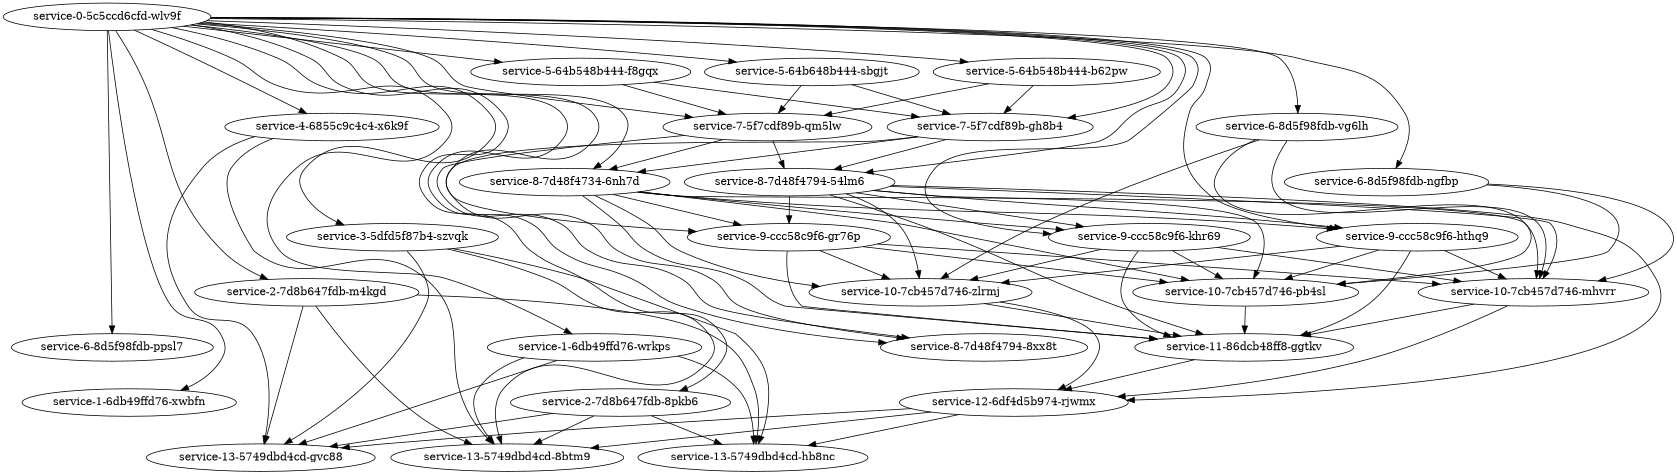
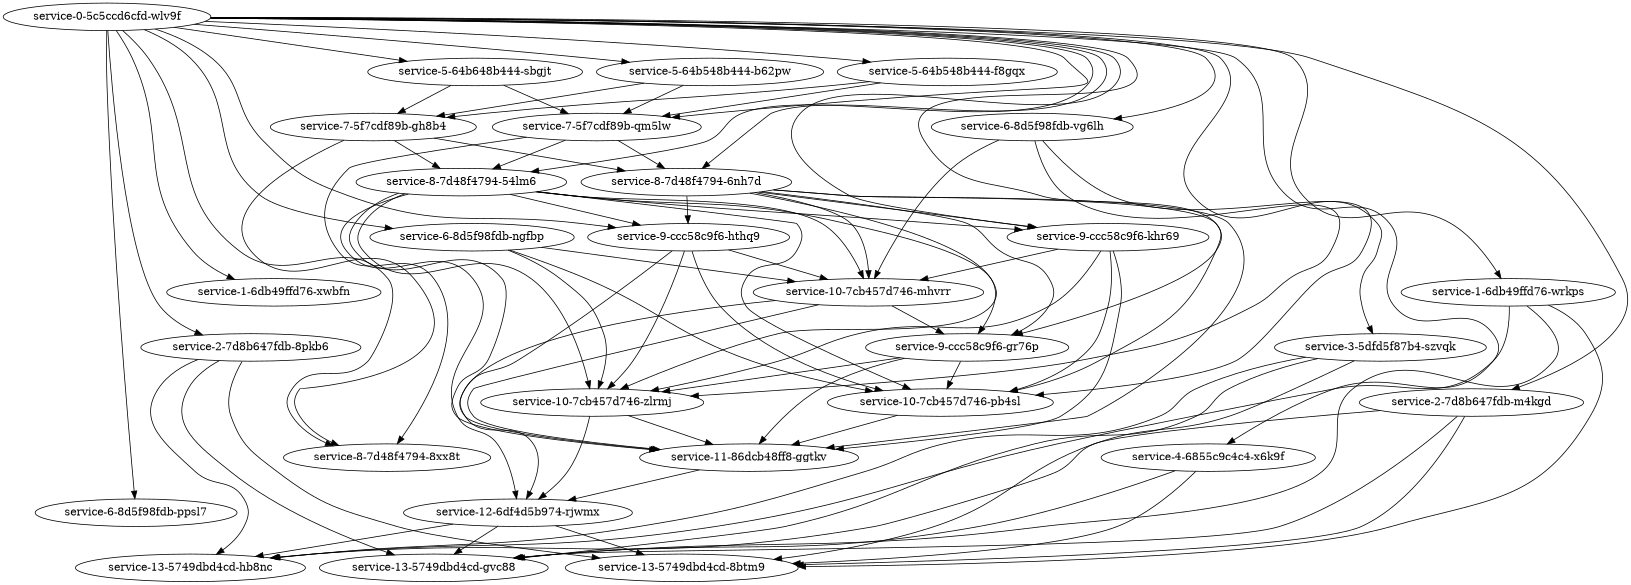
(754, 25) -> none
(565, 182) -> (686, 182)
(1141, 262) -> (915, 318)
none -> (583, 298)
